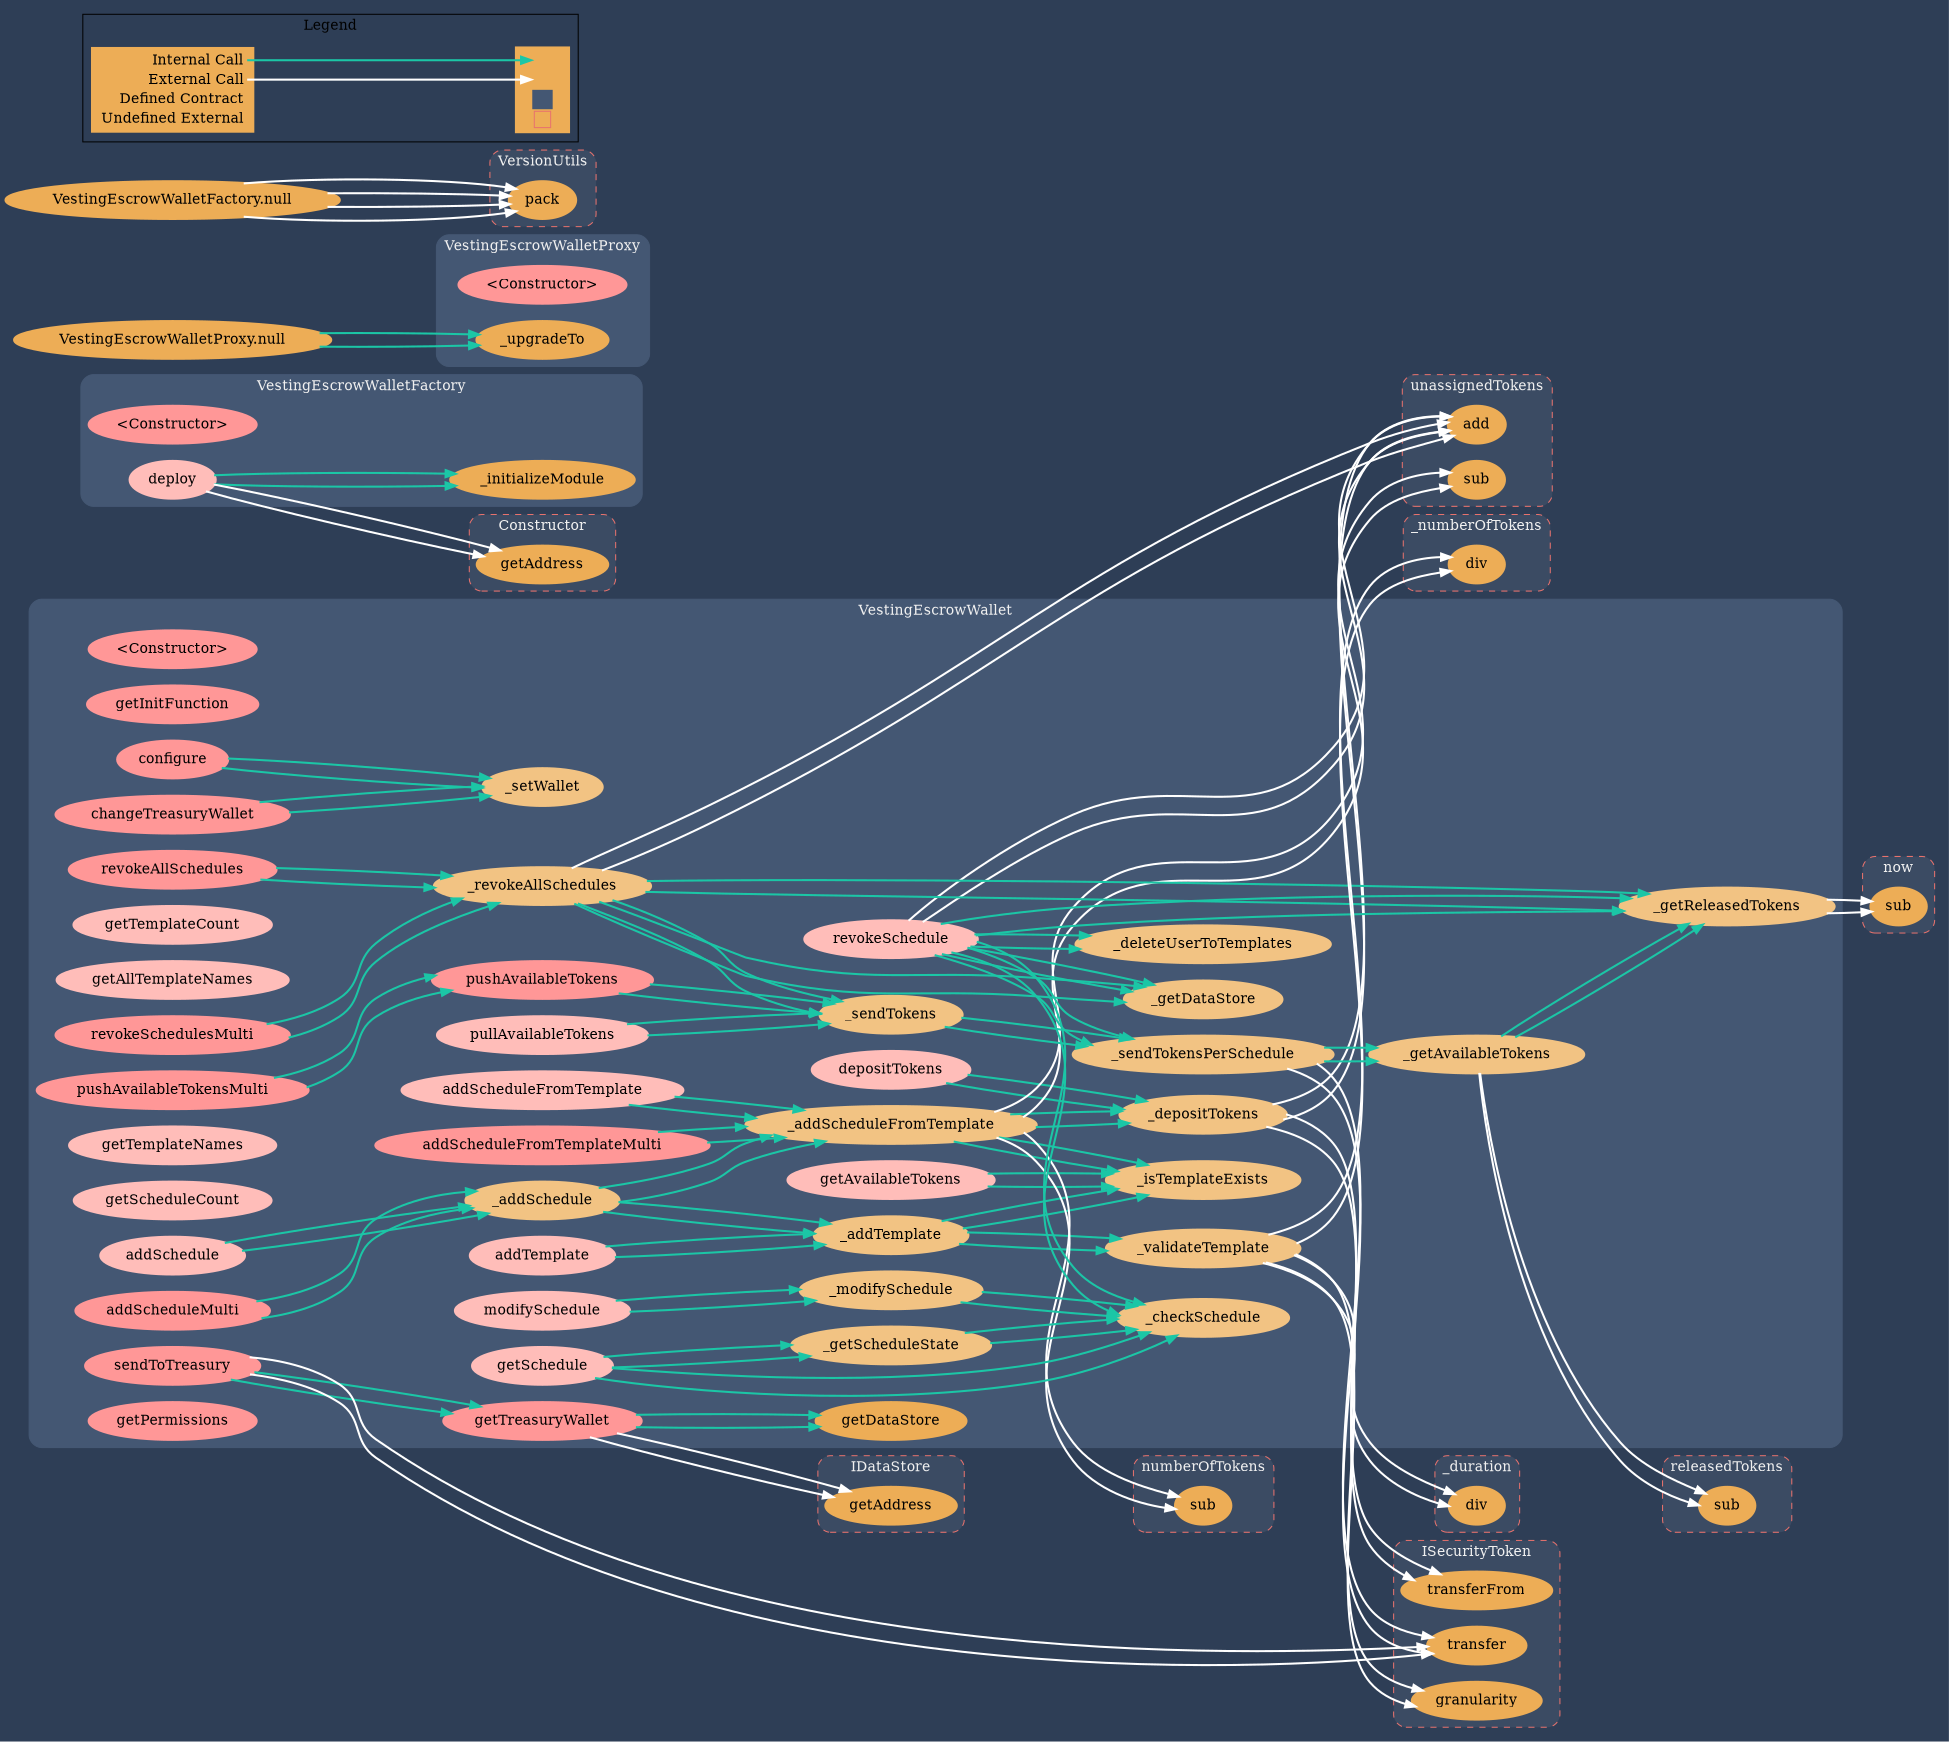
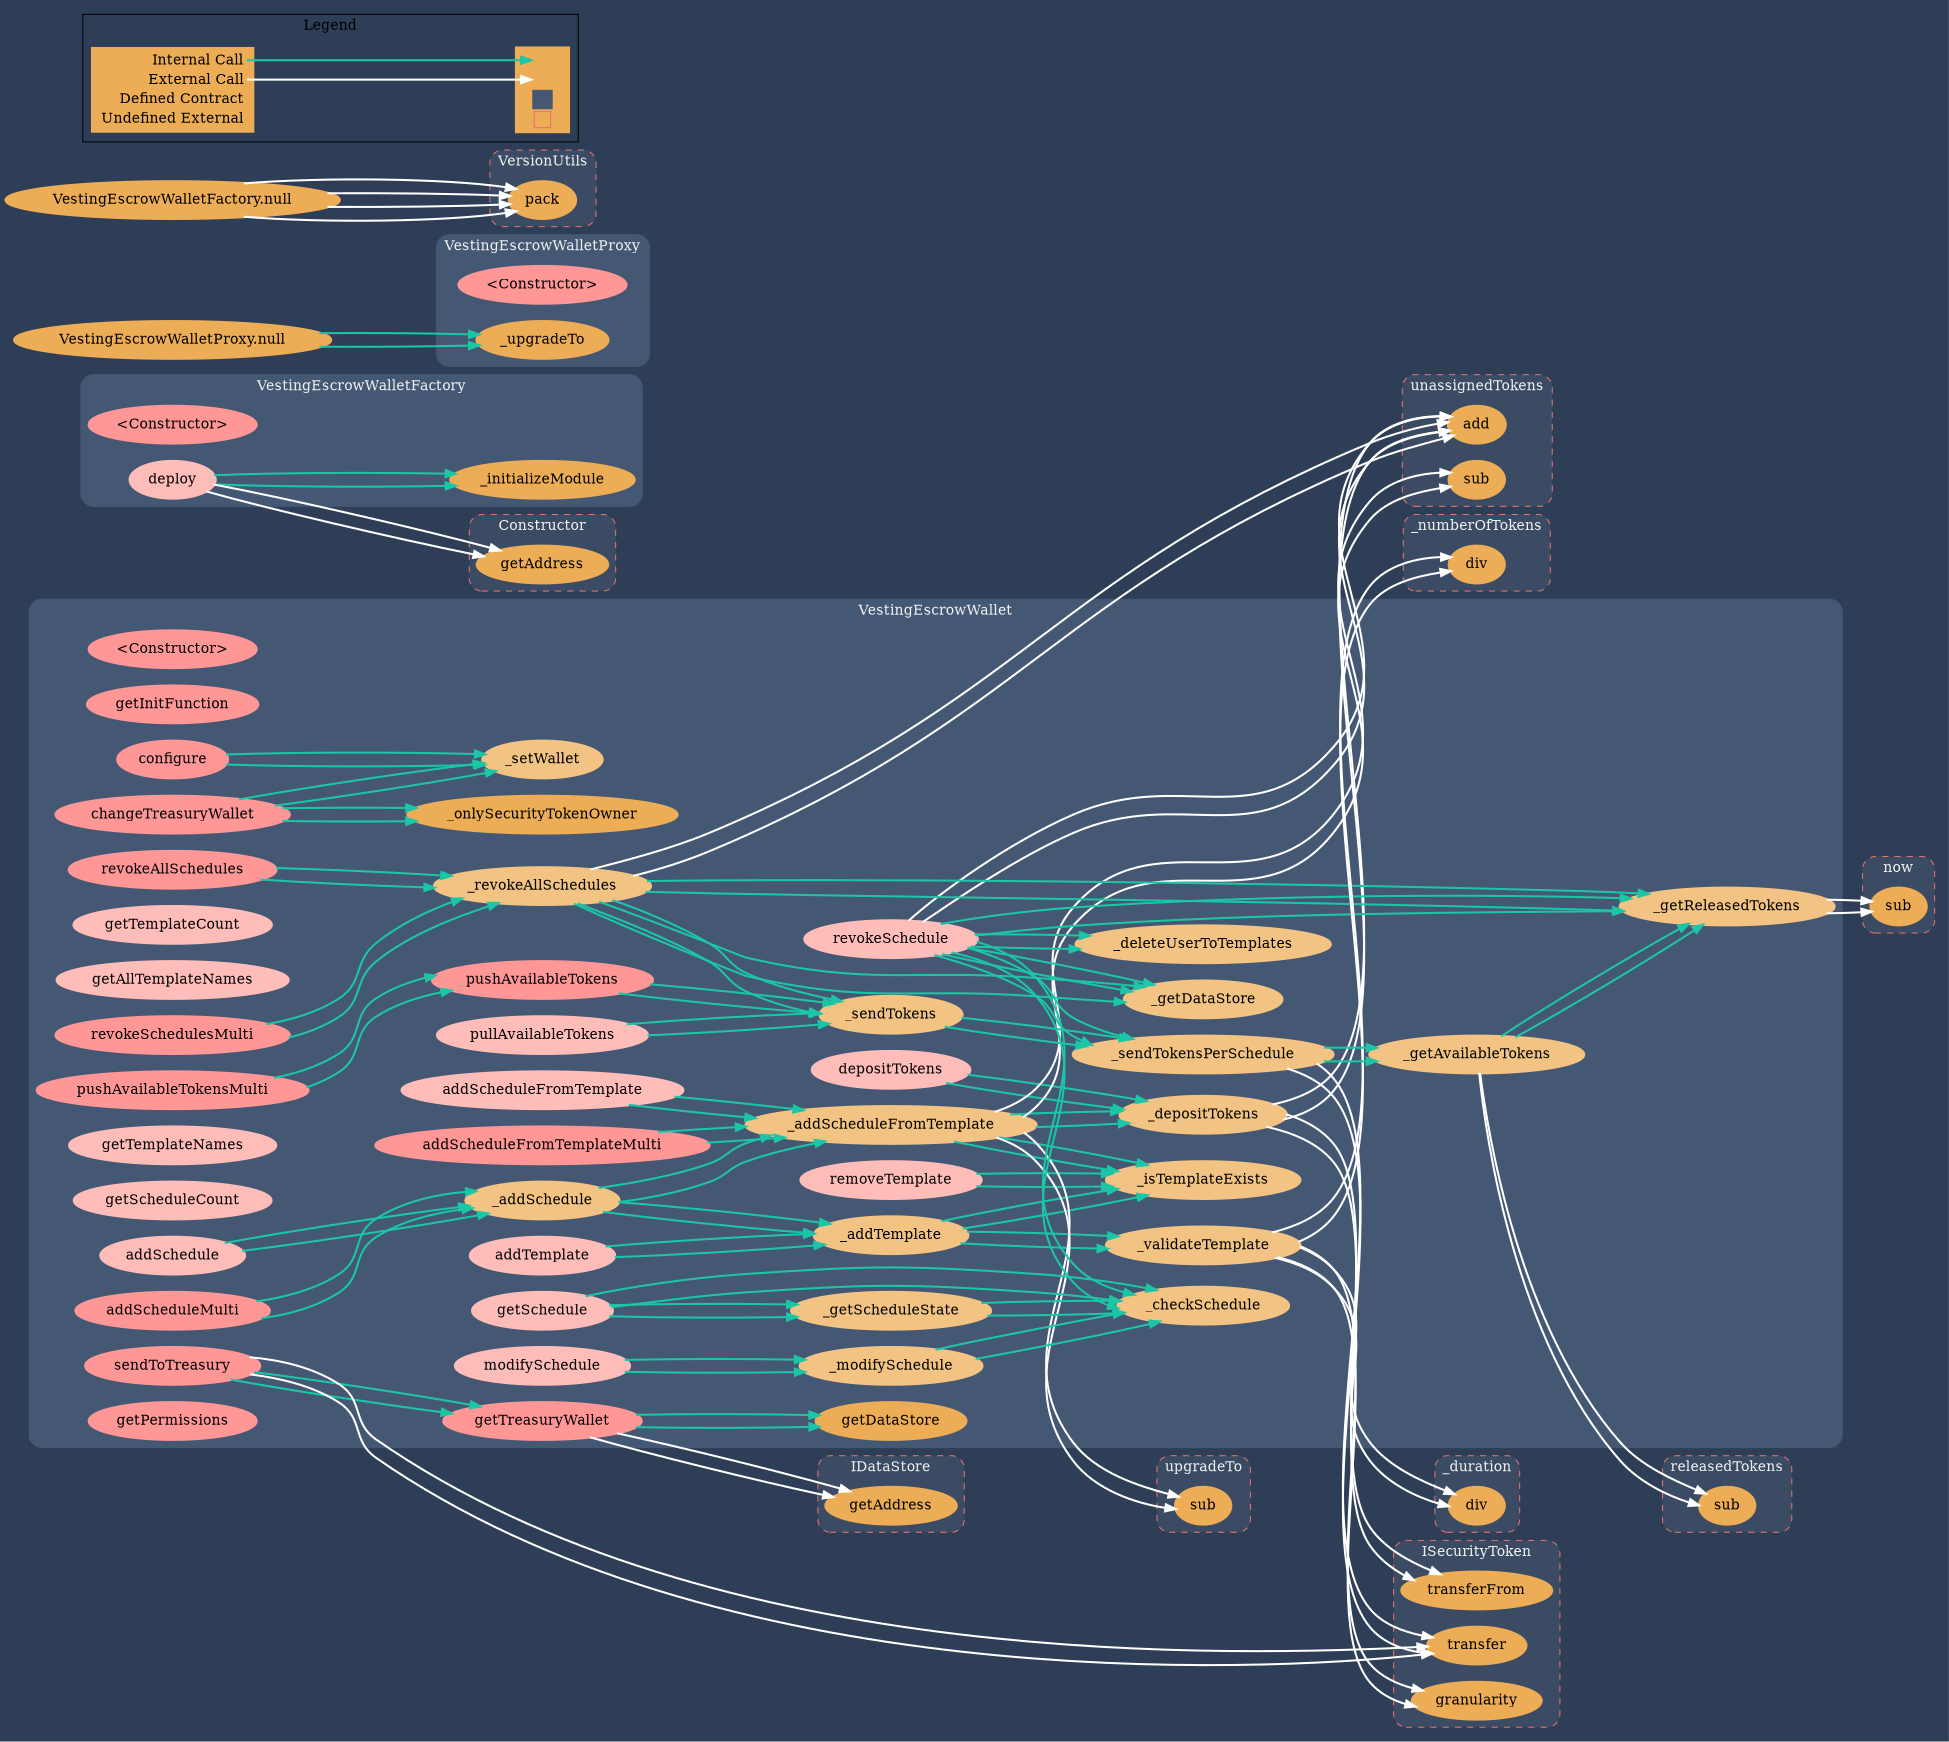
none -> (542, 815)
(891, 1180) -> (891, 1180)
(1204, 1467) -> (1204, 1467)
